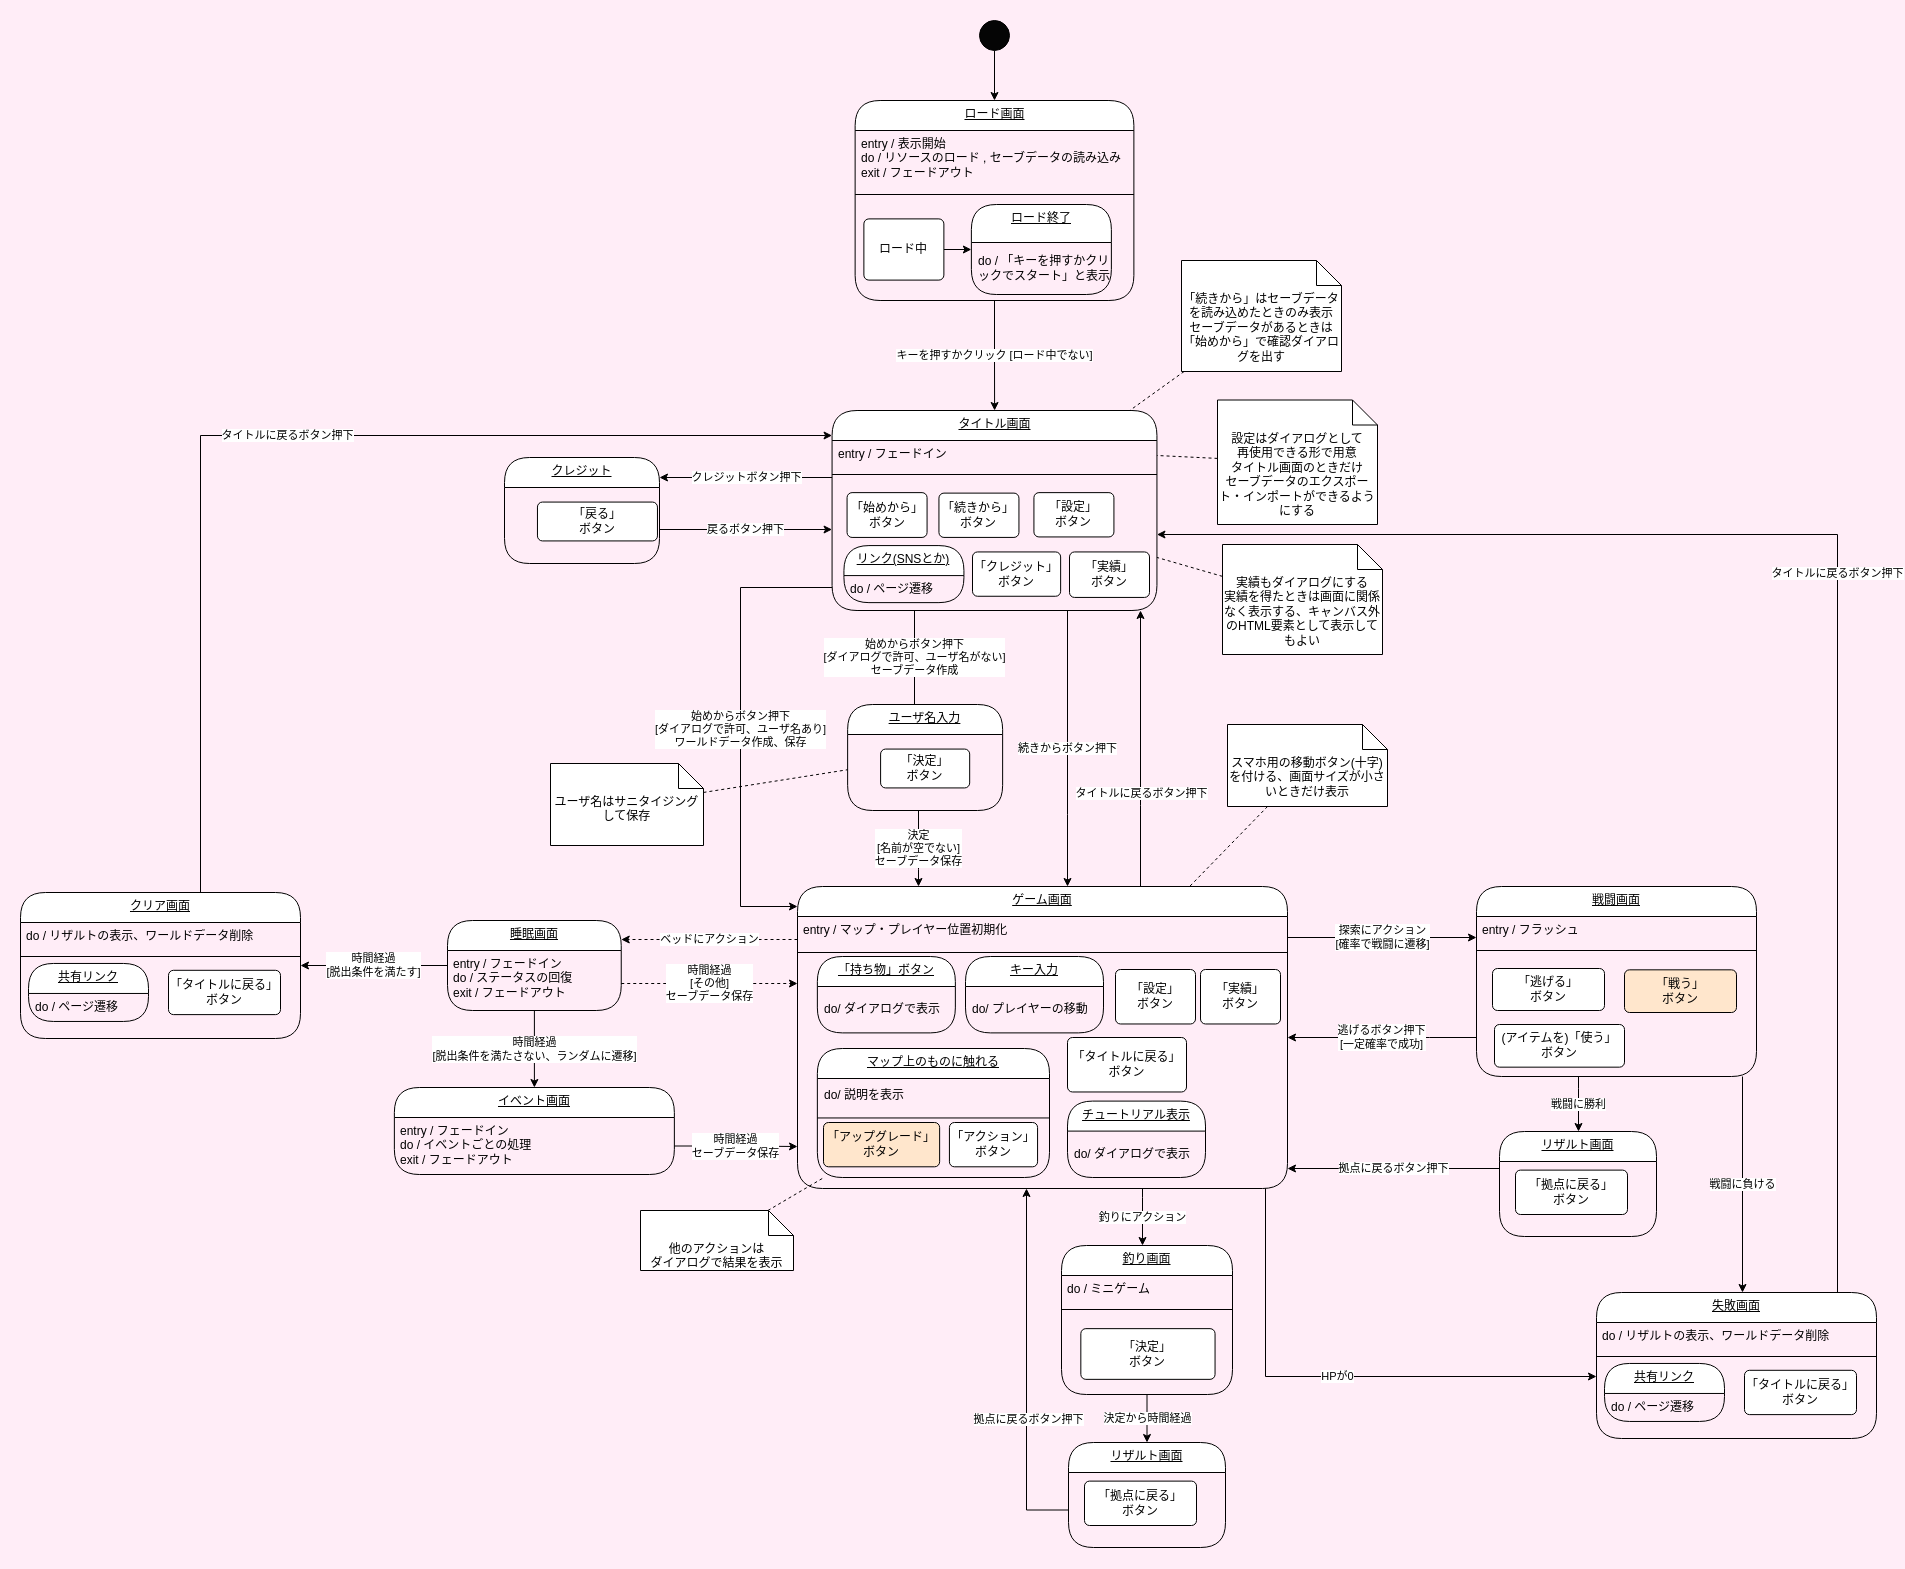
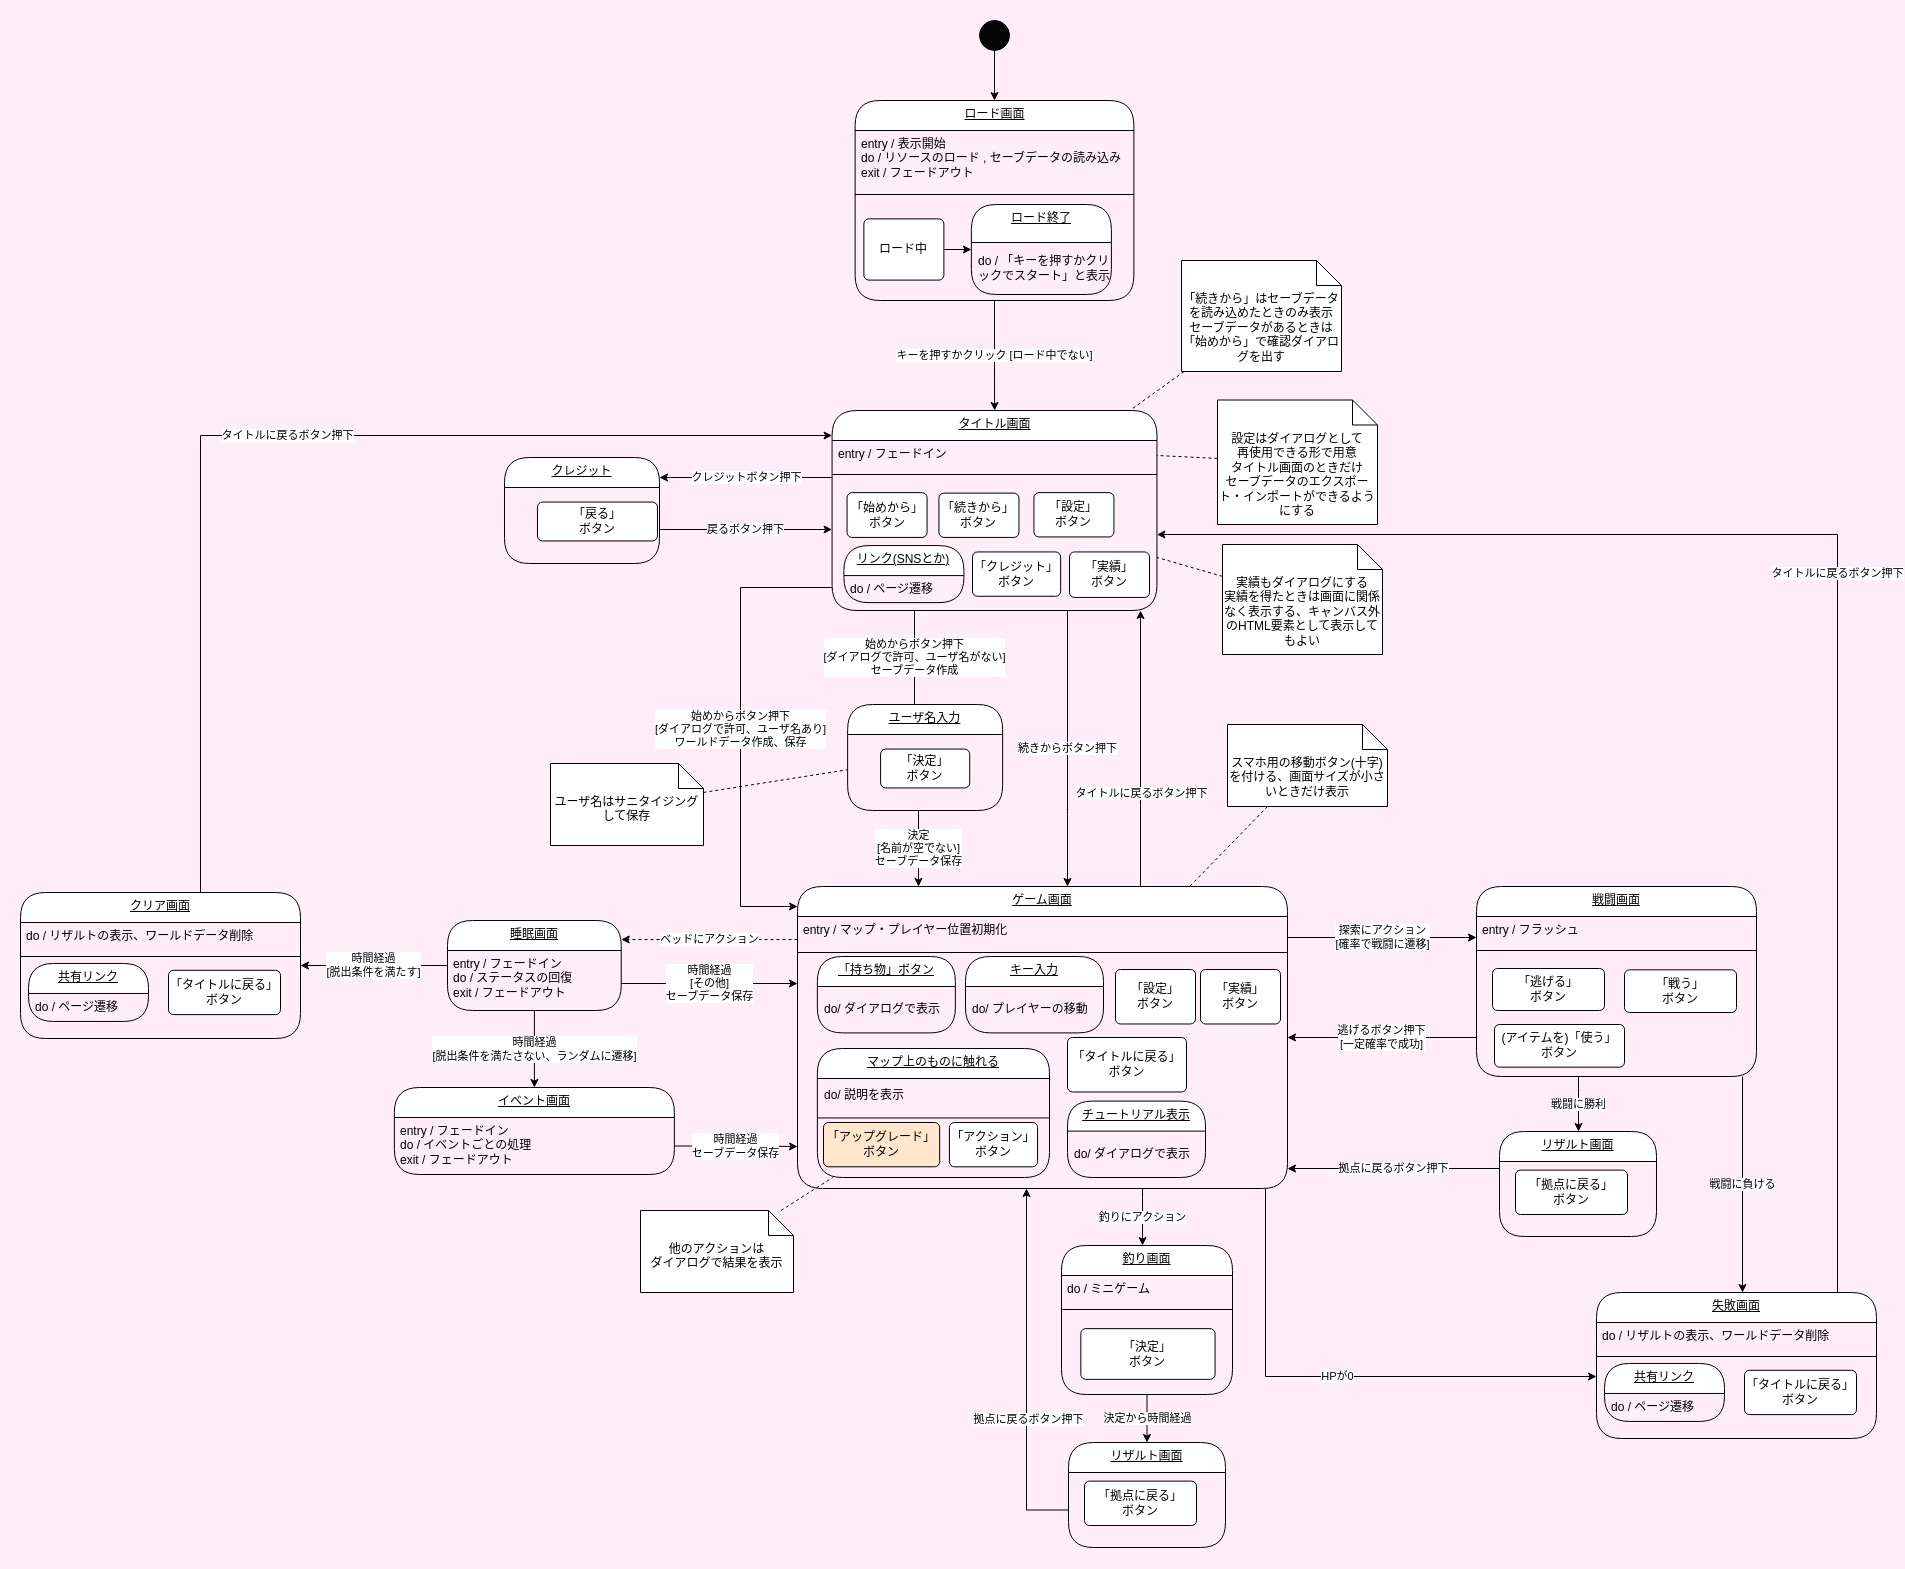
(643, 984) -> (643, 984)
(1681, 991) -> (1681, 991)
(717, 1241) -> (717, 1252)
